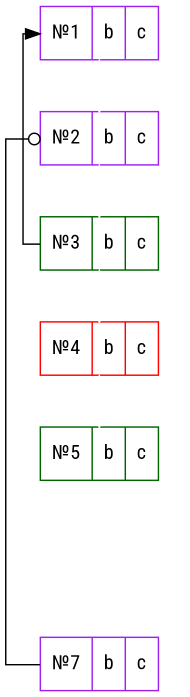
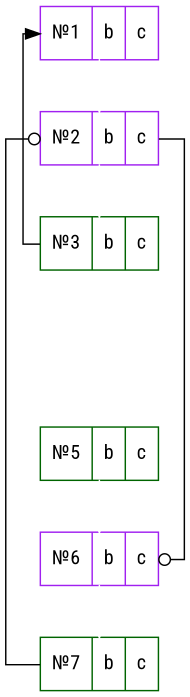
(99, 349) -> none
none -> (99, 559)
(99, 664) -> (99, 664)
